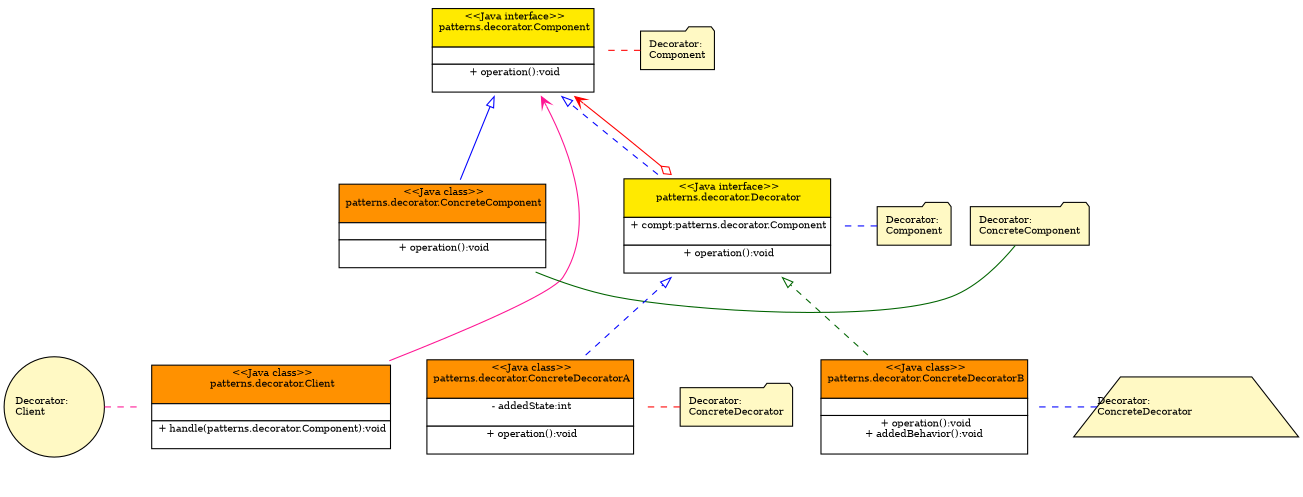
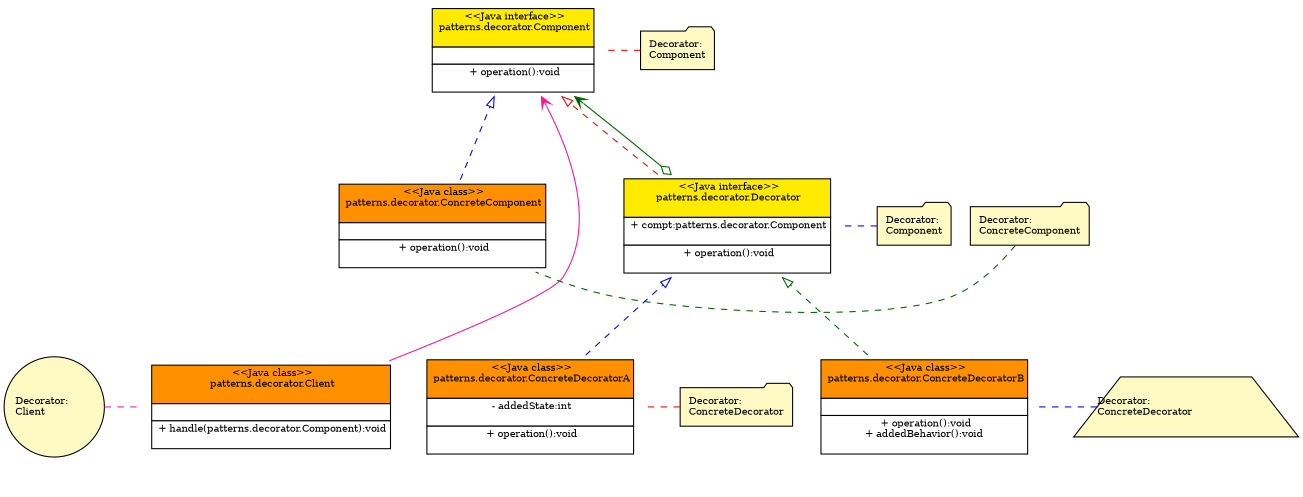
(623, 135) -> (623, 135)
(614, 139) -> (614, 139)
(475, 143) -> (475, 143)
(783, 312) -> (783, 312)
